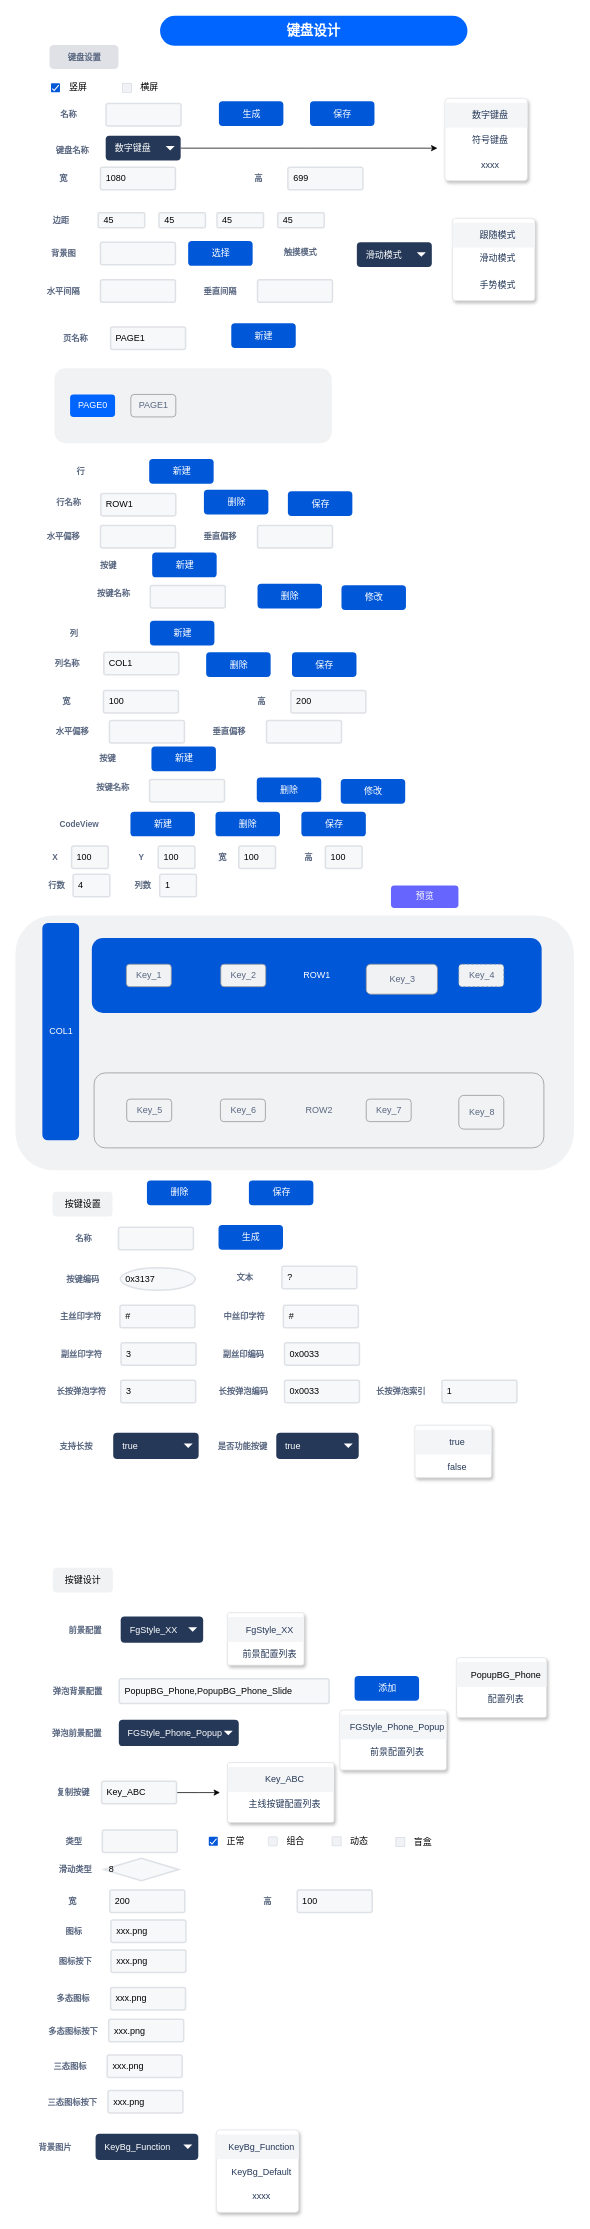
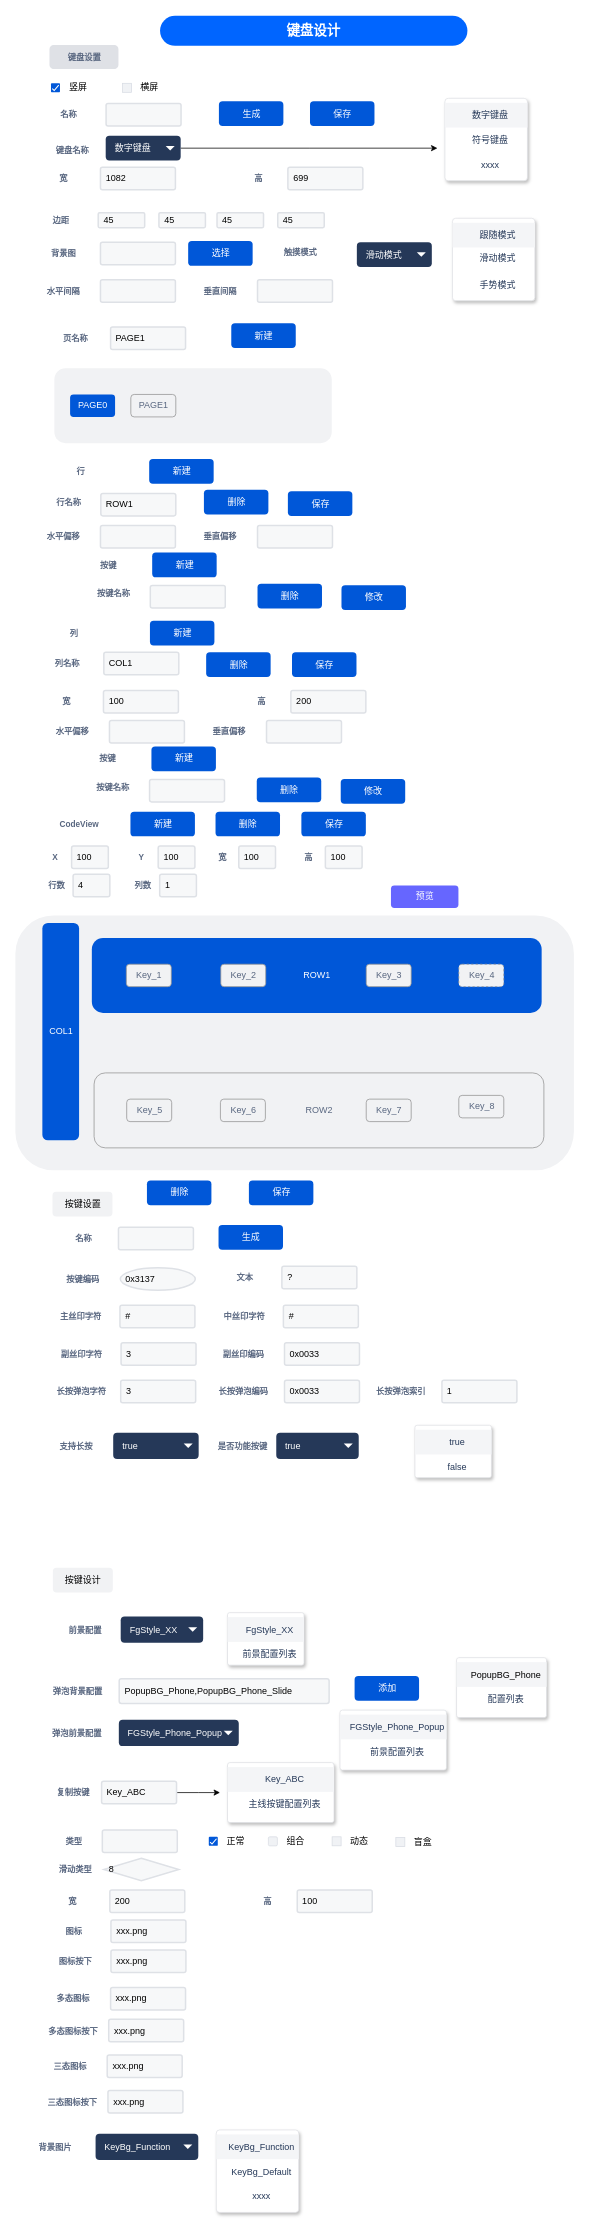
(116, 178) -> (116, 178)
(93, 405) -> (93, 405)
(402, 979) -> (389, 975)
(482, 1112) -> (482, 1107)
